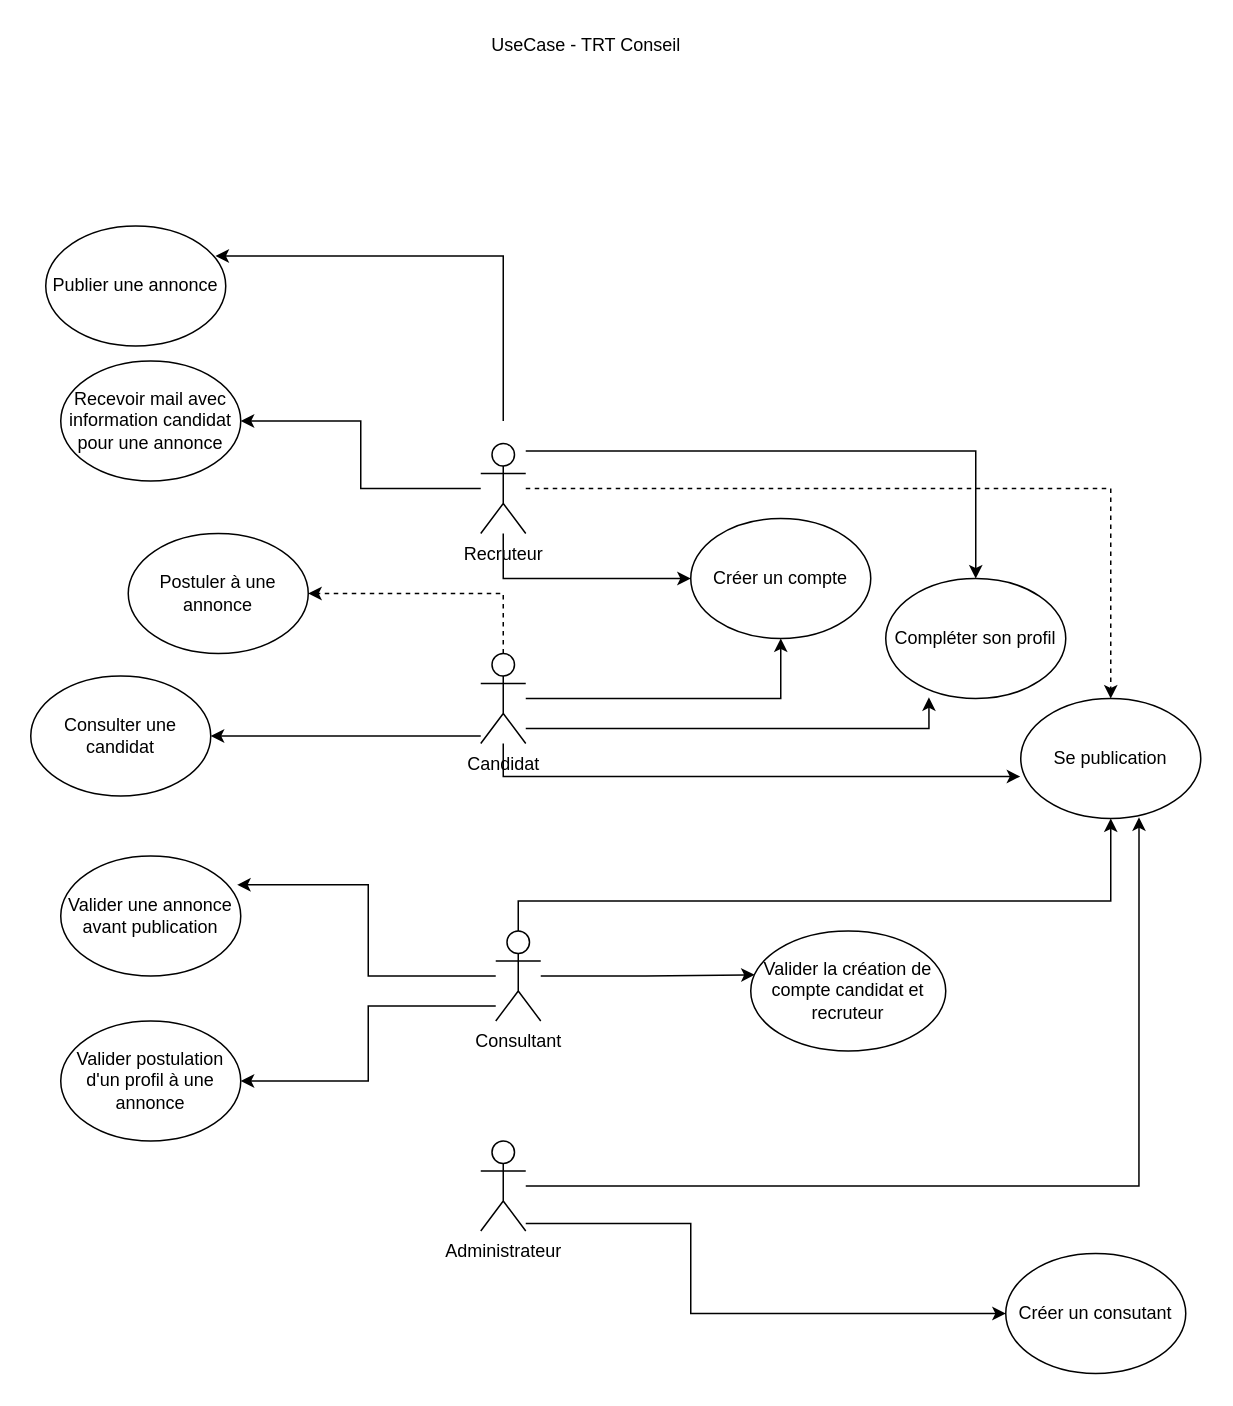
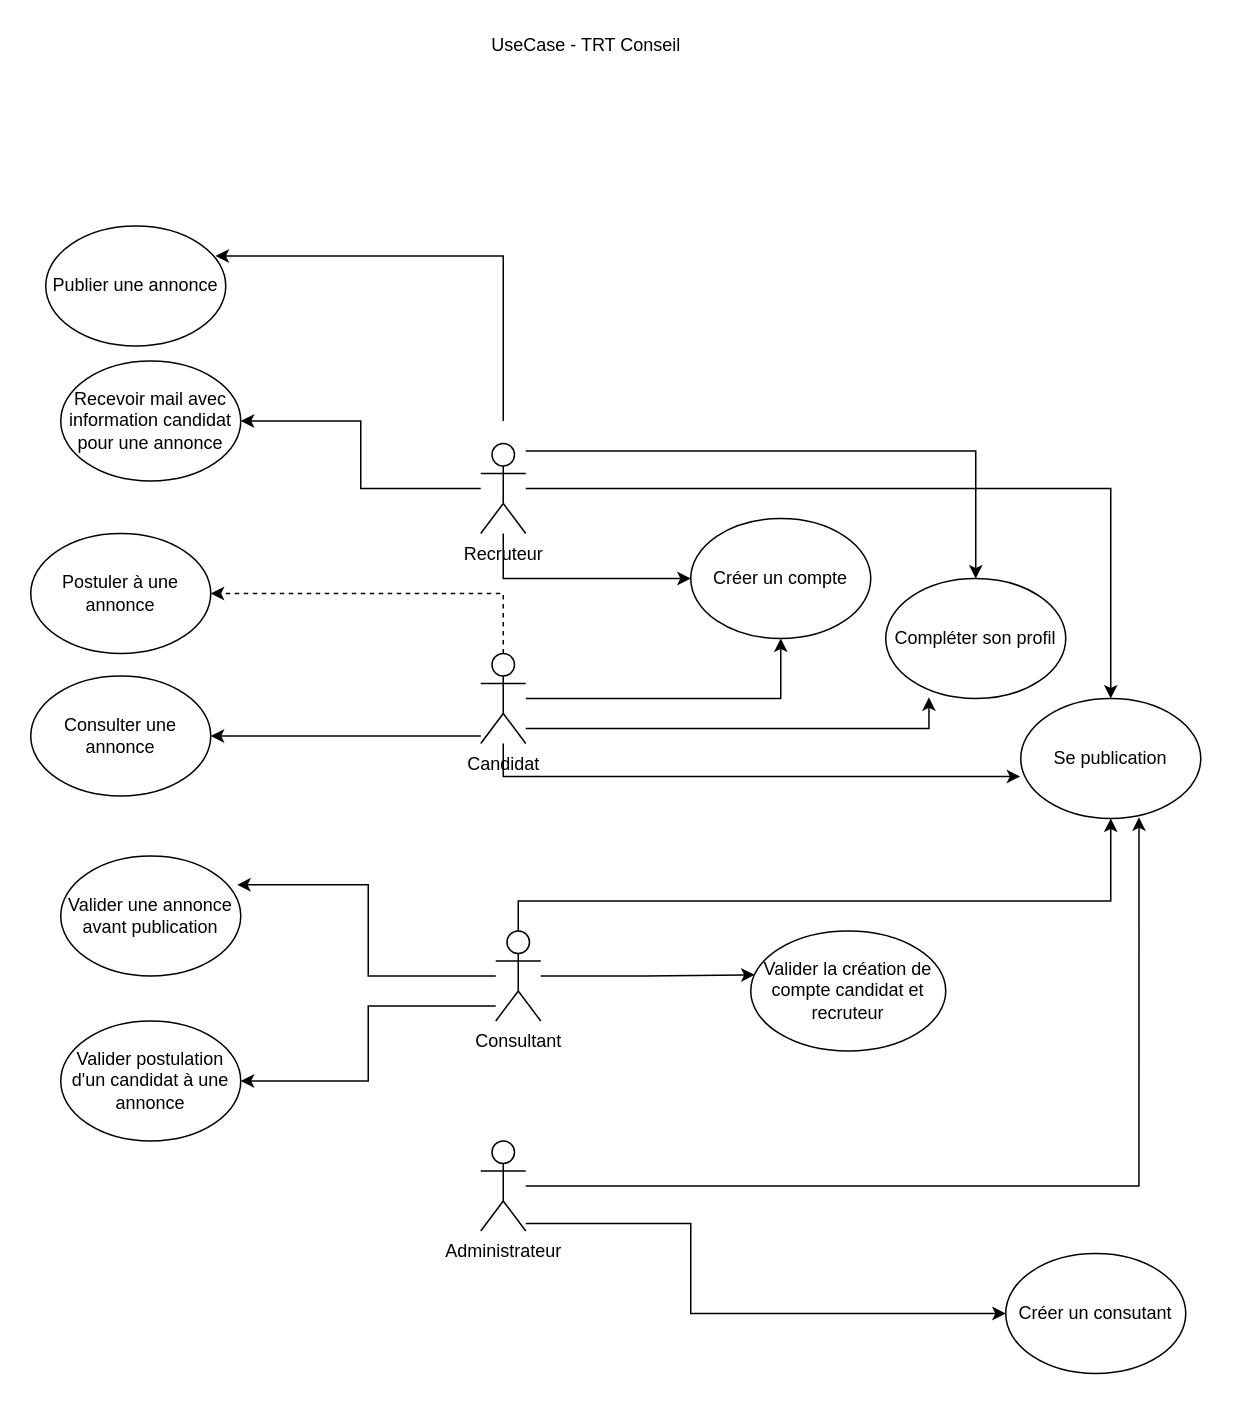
(918, 488) -> (918, 488)
(218, 593) -> (121, 593)
(121, 736) -> (121, 736)
(151, 1081) -> (151, 1081)
